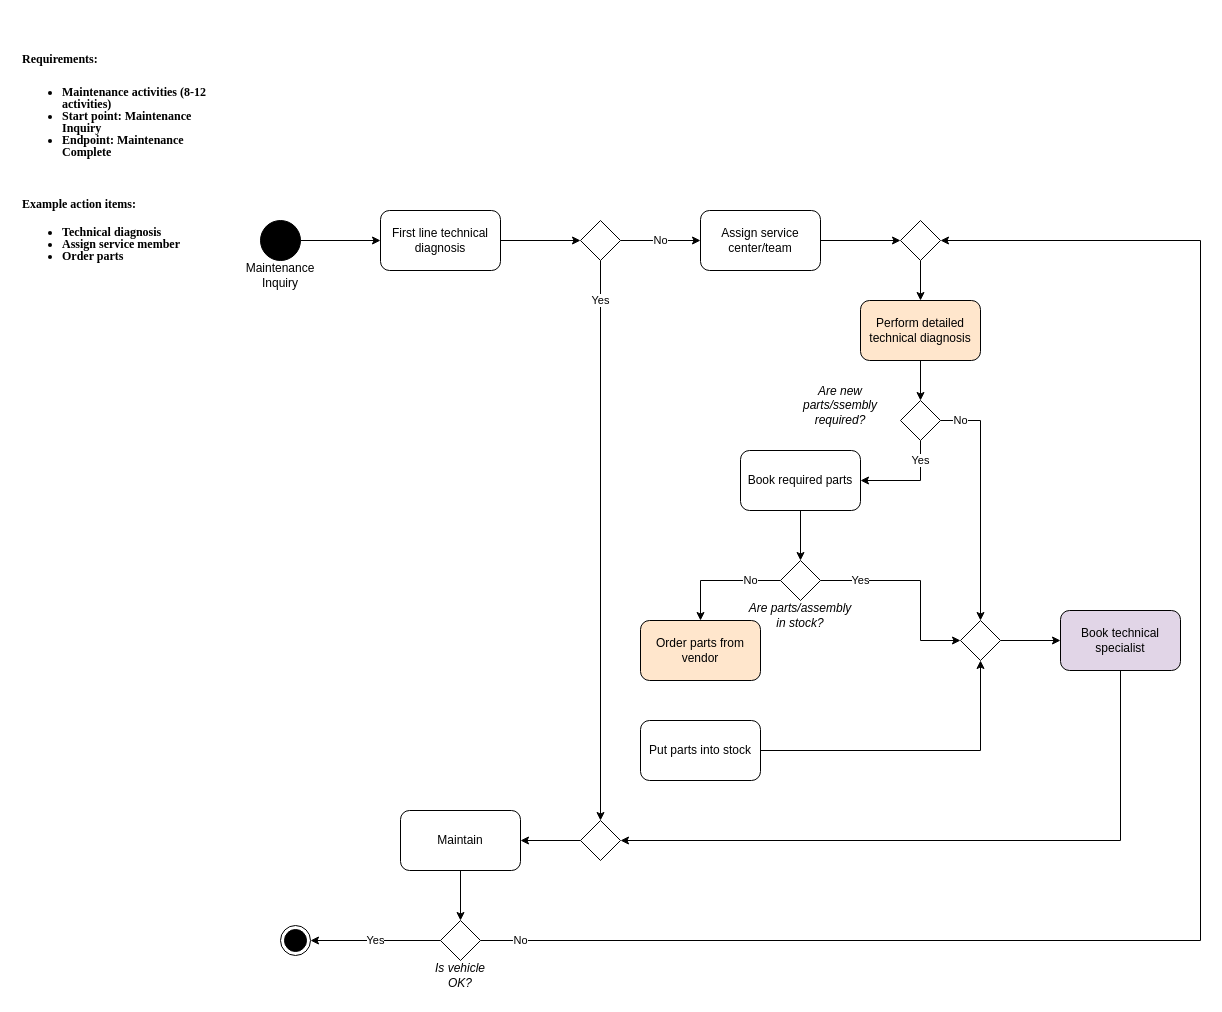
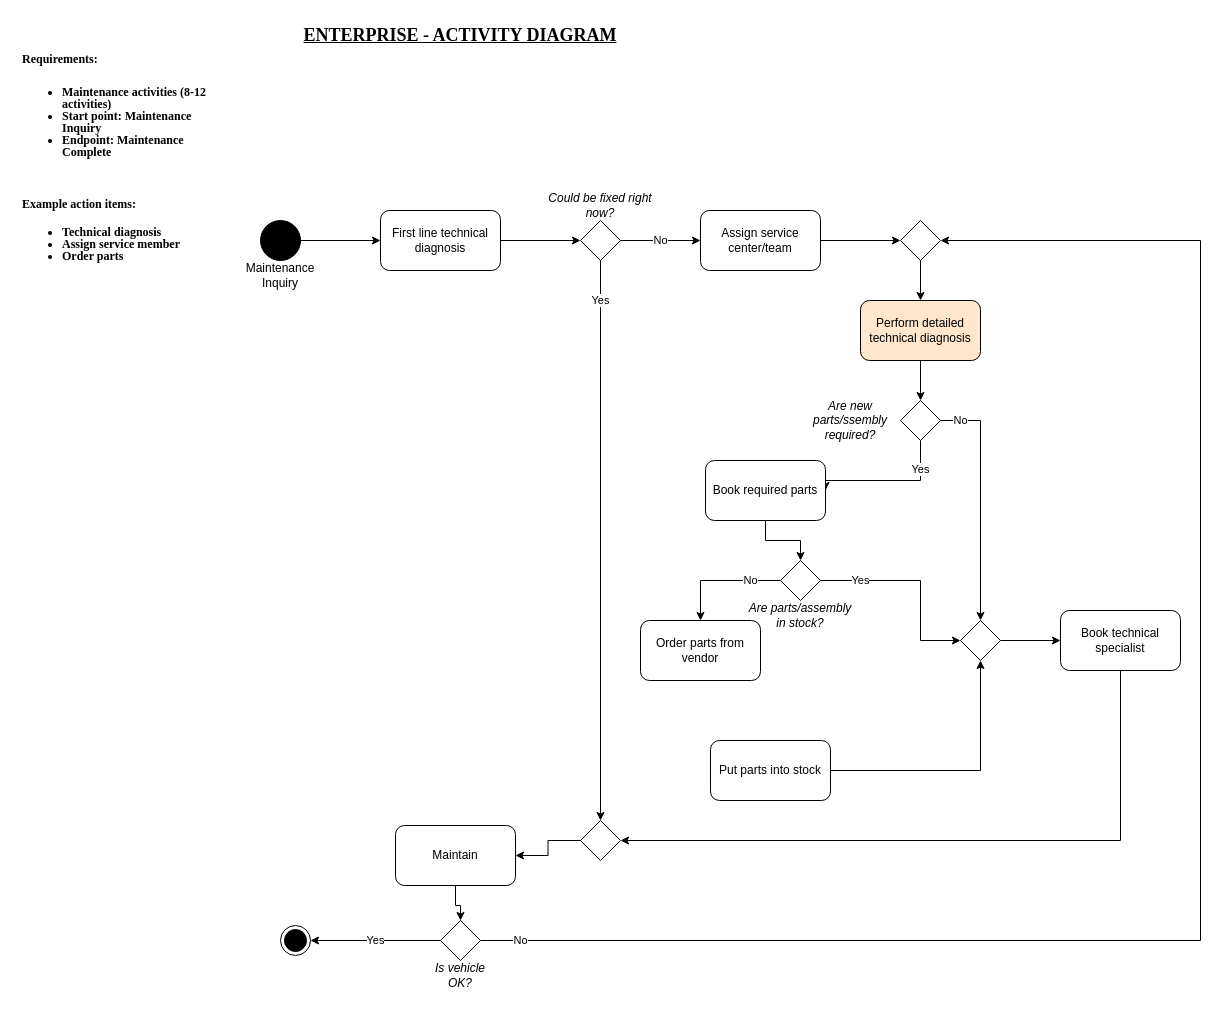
none -> (461, 36)
none -> (601, 206)
(841, 406) -> (851, 421)
(801, 481) -> (766, 491)
(1121, 641) -> (1121, 641)
(701, 651) -> (701, 651)
(701, 751) -> (771, 771)
(461, 841) -> (456, 856)
